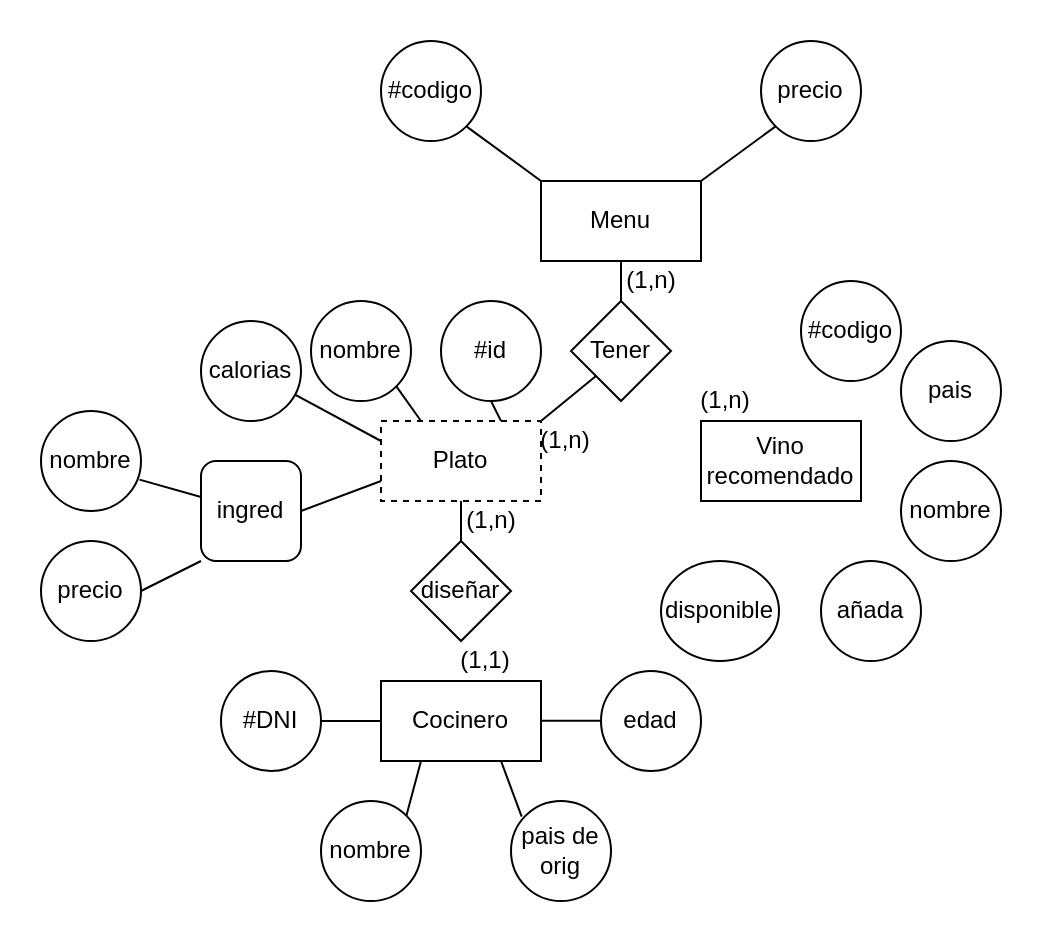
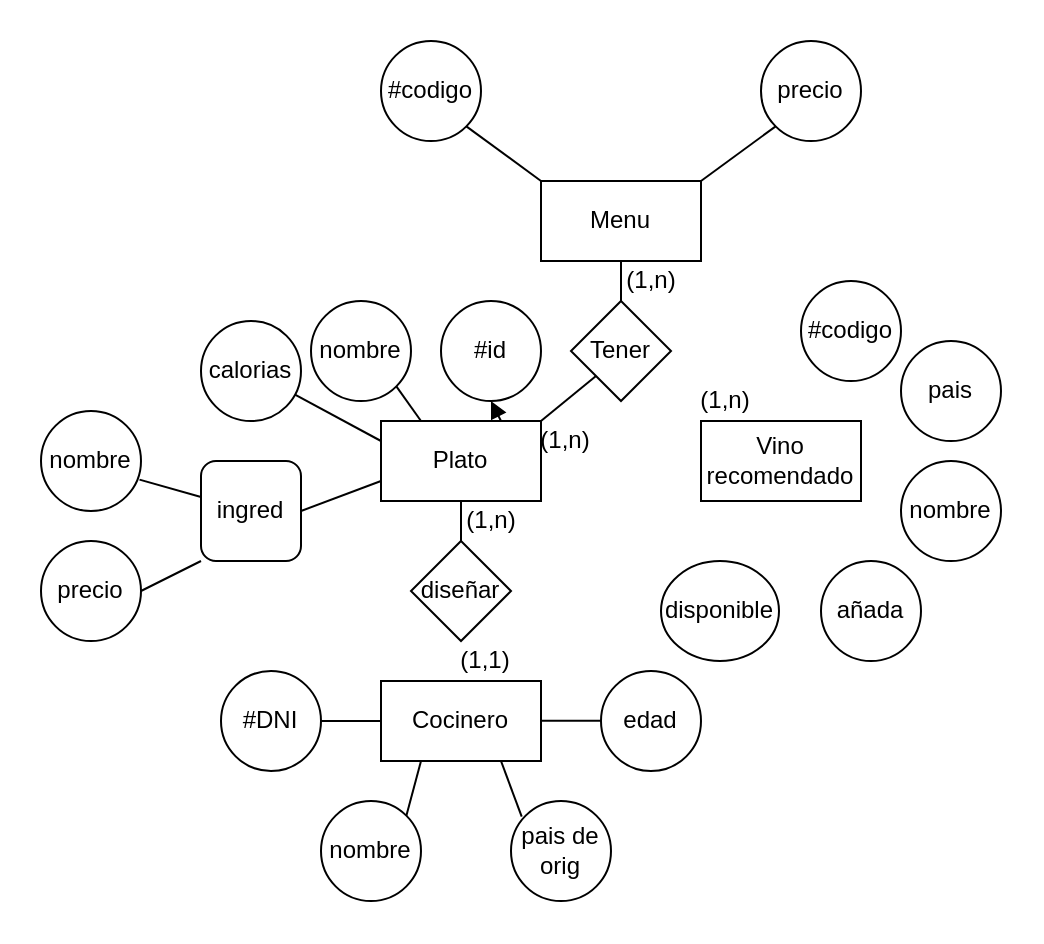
(496, 411) -> (500, 418)
(461, 461) -> (461, 461)
